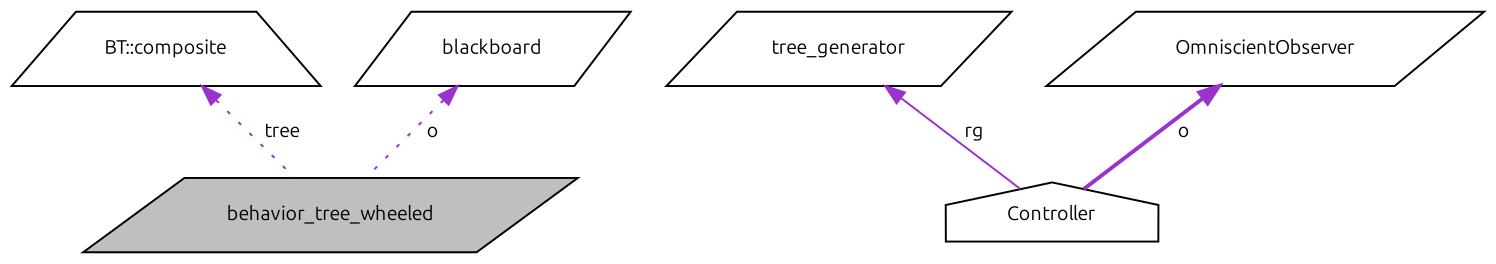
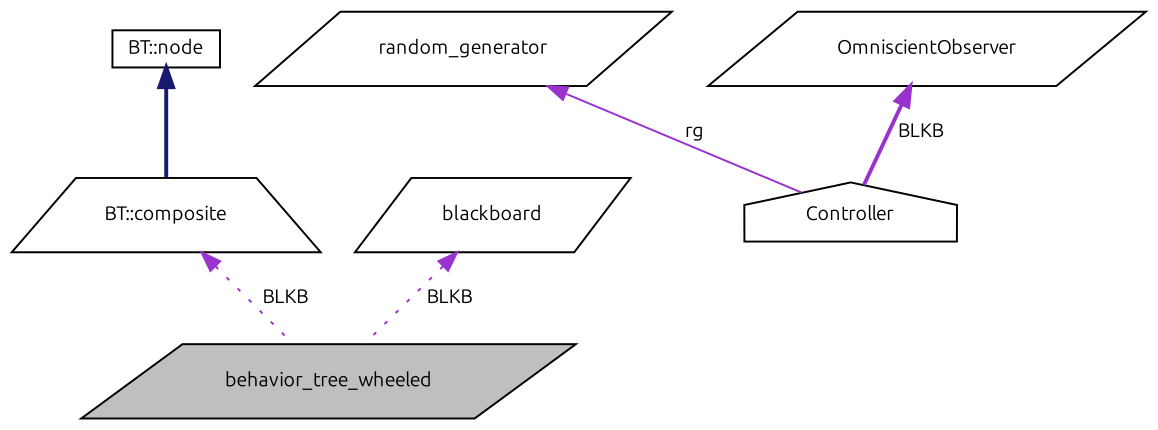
none -> (166, 49)
(839, 49) -> (463, 49)
(281, 132) -> (284, 298)
(431, 132) -> (448, 298)
(1182, 132) -> (919, 132)
